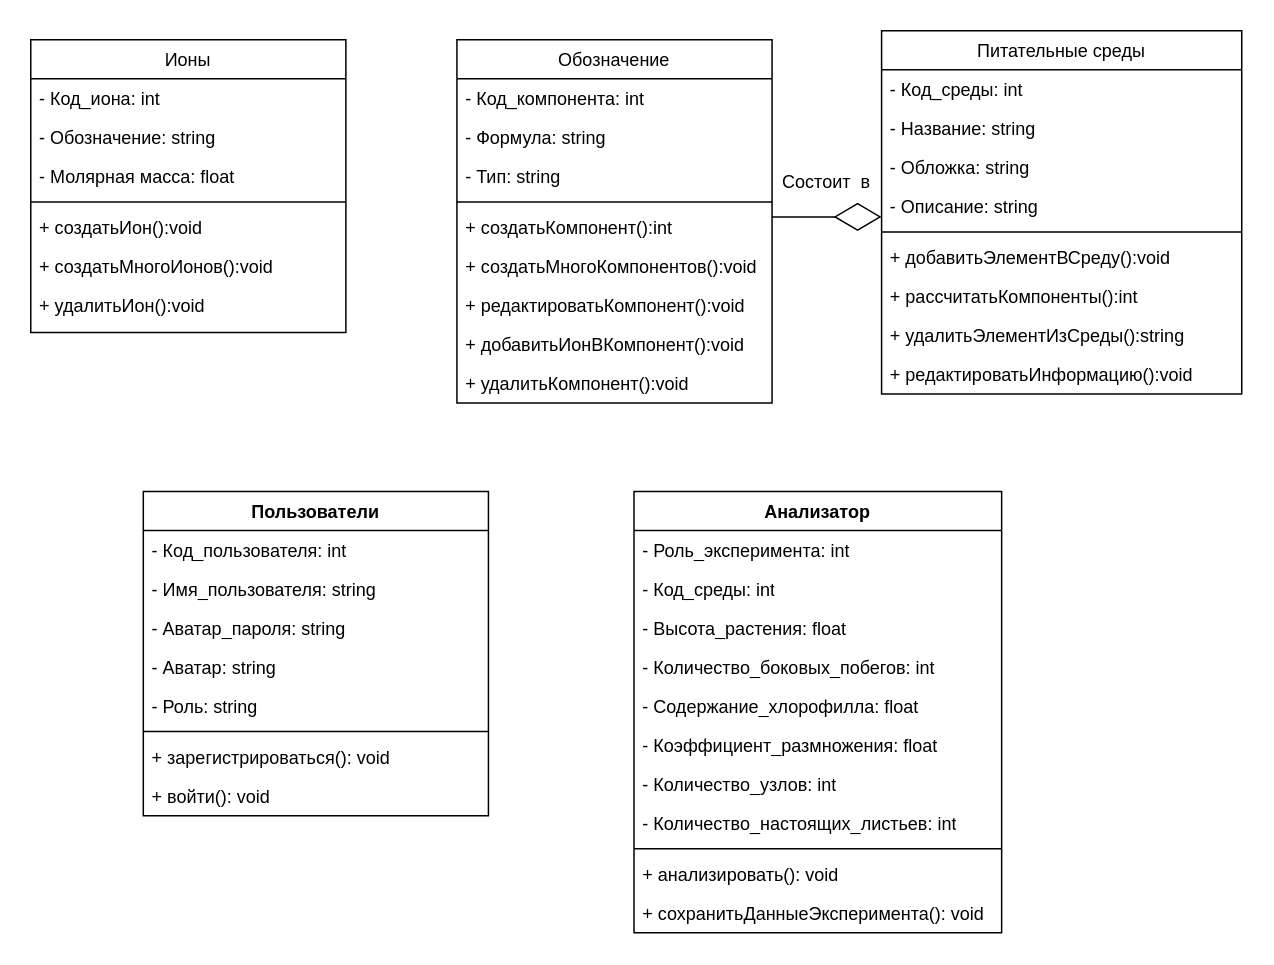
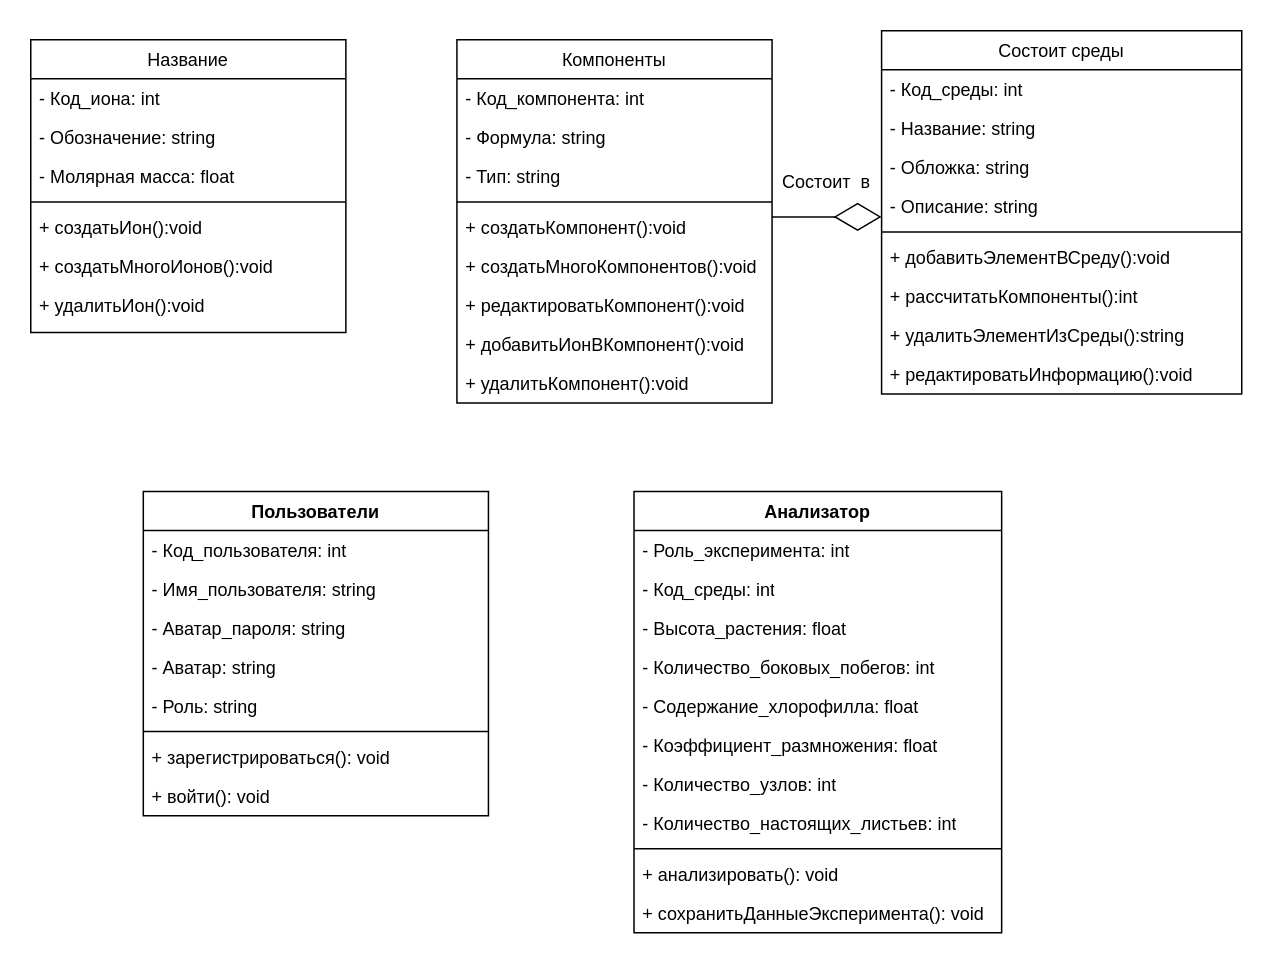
(1061, 51) -> (1061, 51)
(188, 60) -> (188, 60)
(614, 60) -> (614, 60)
(579, 228) -> (584, 228)
